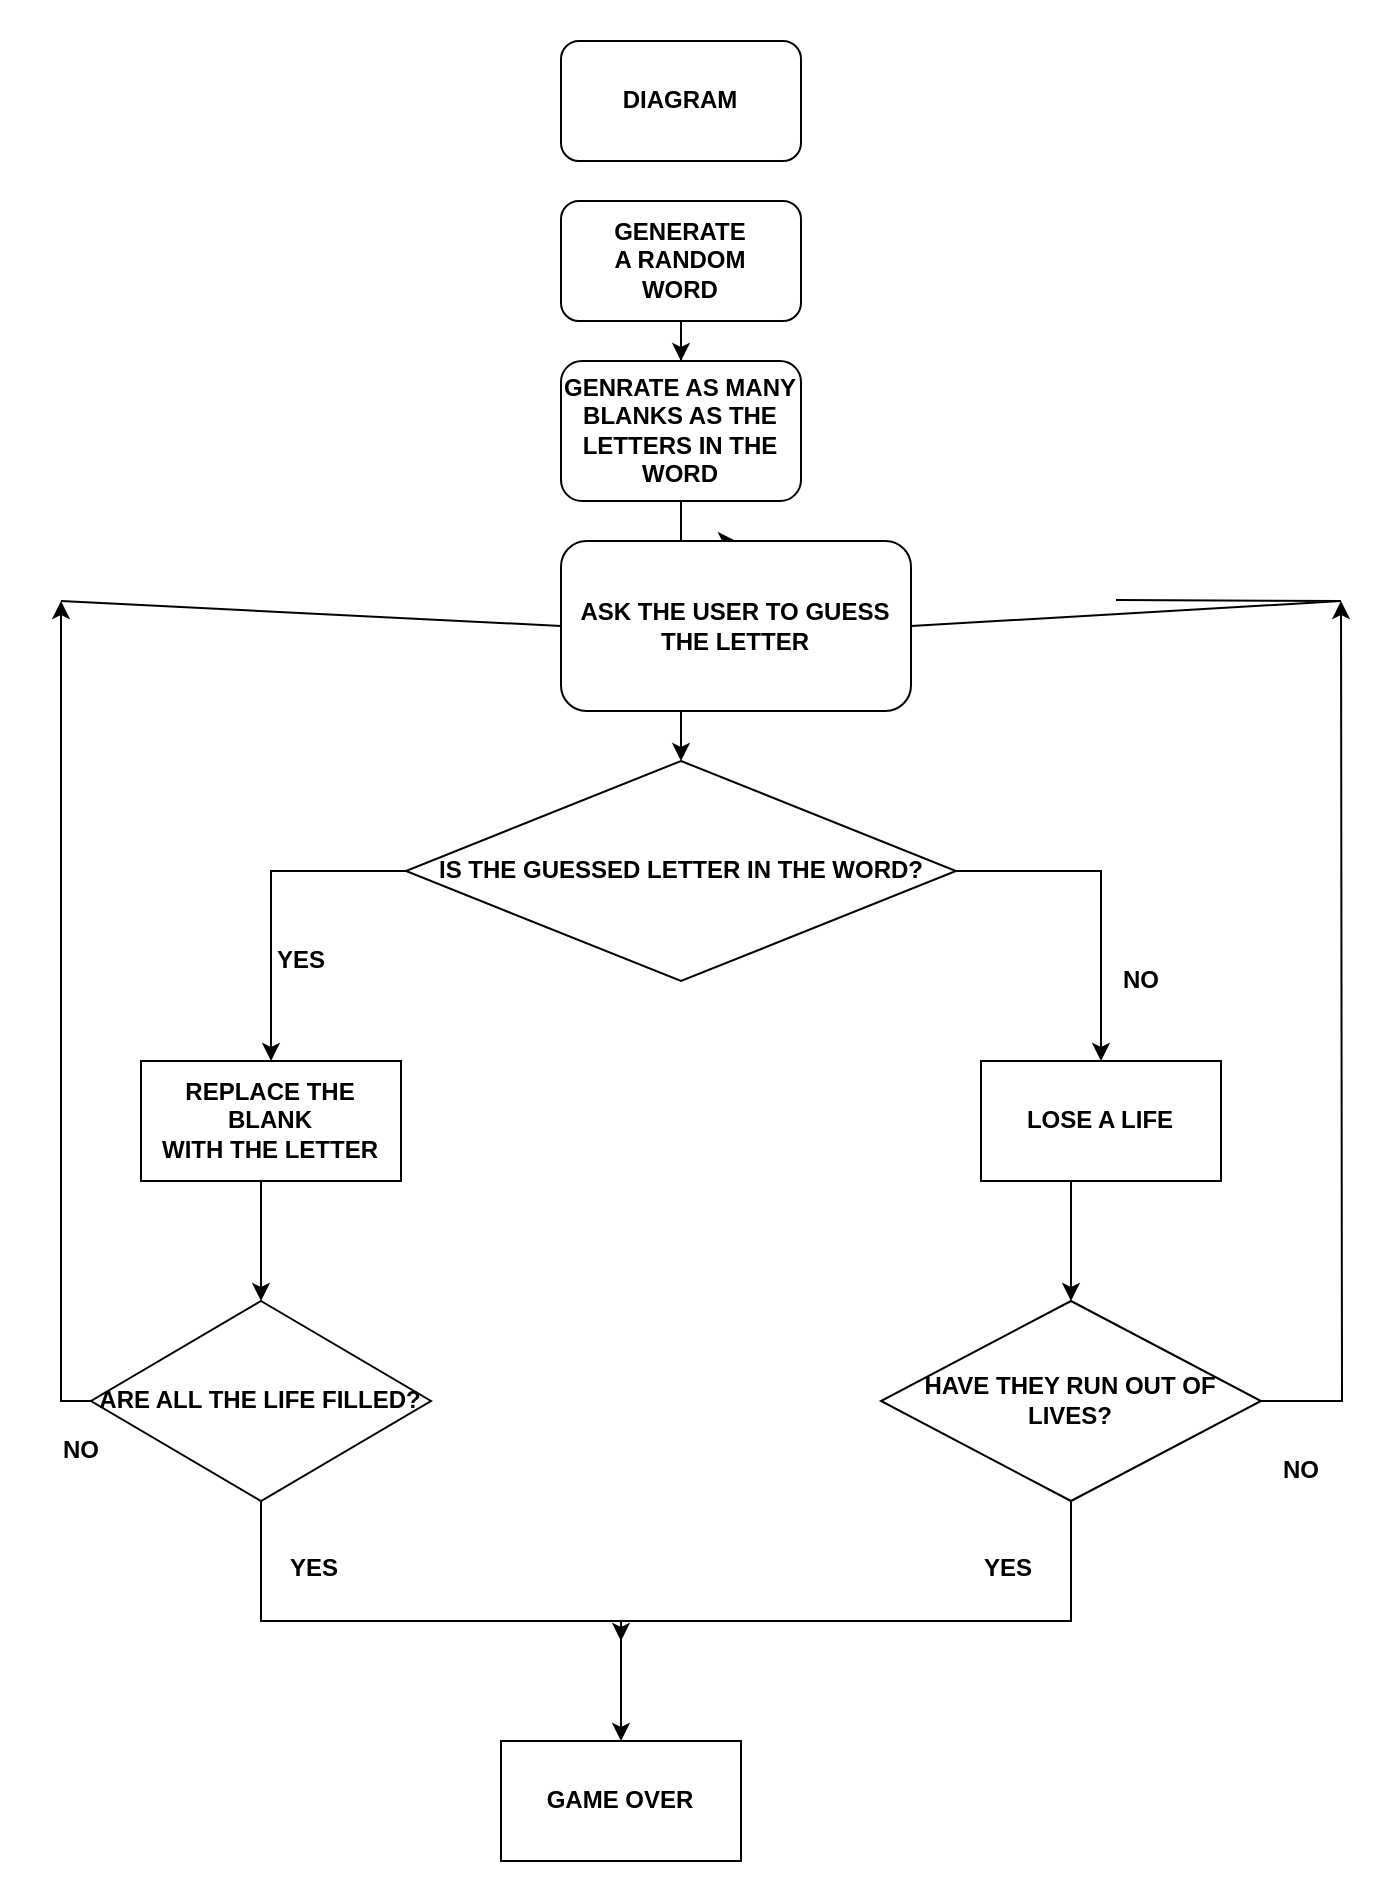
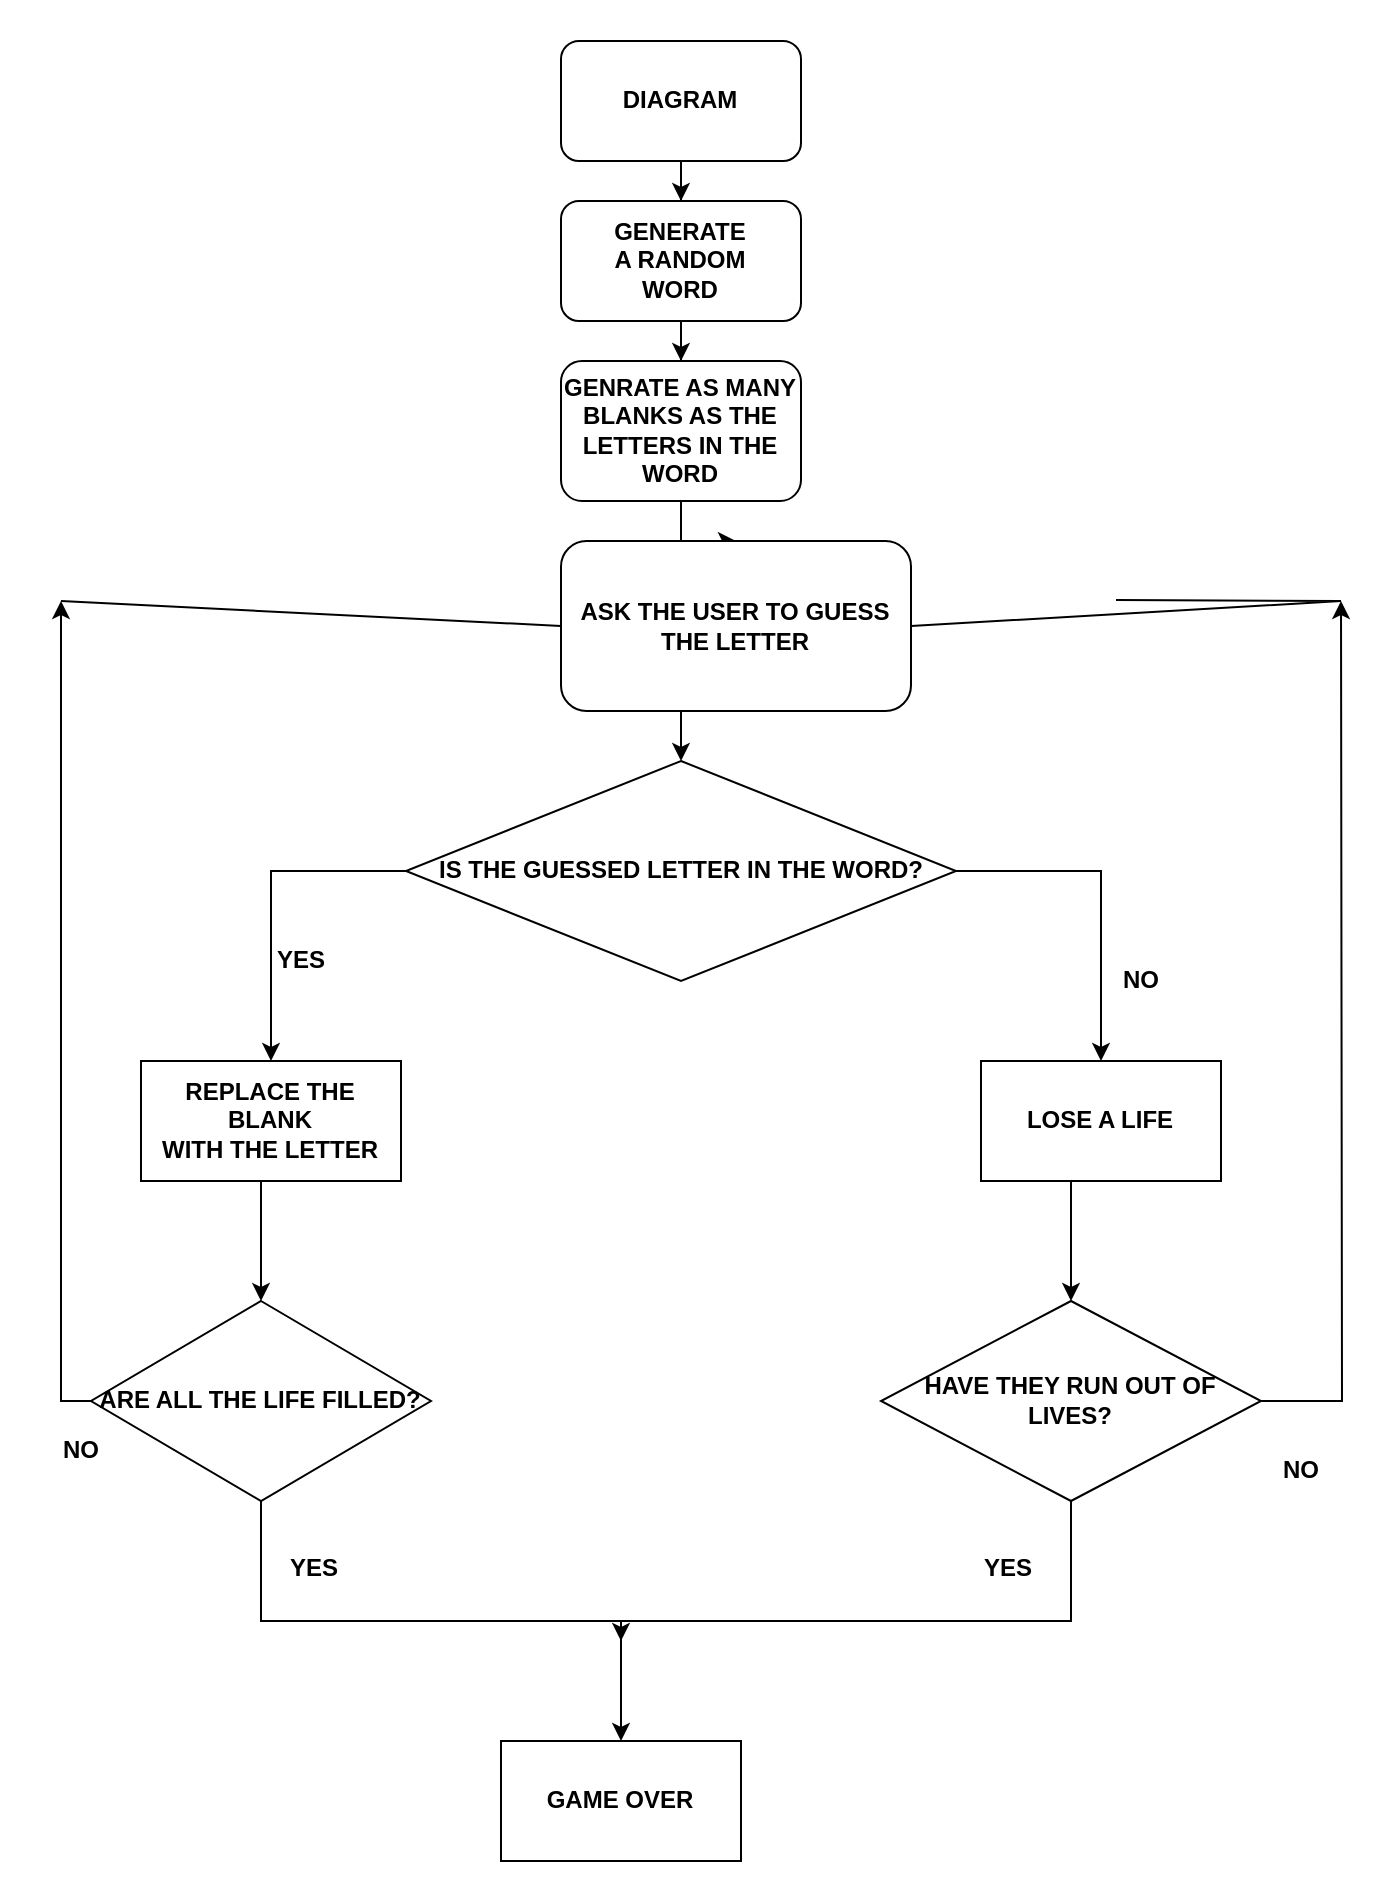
none -> (681, 188)
